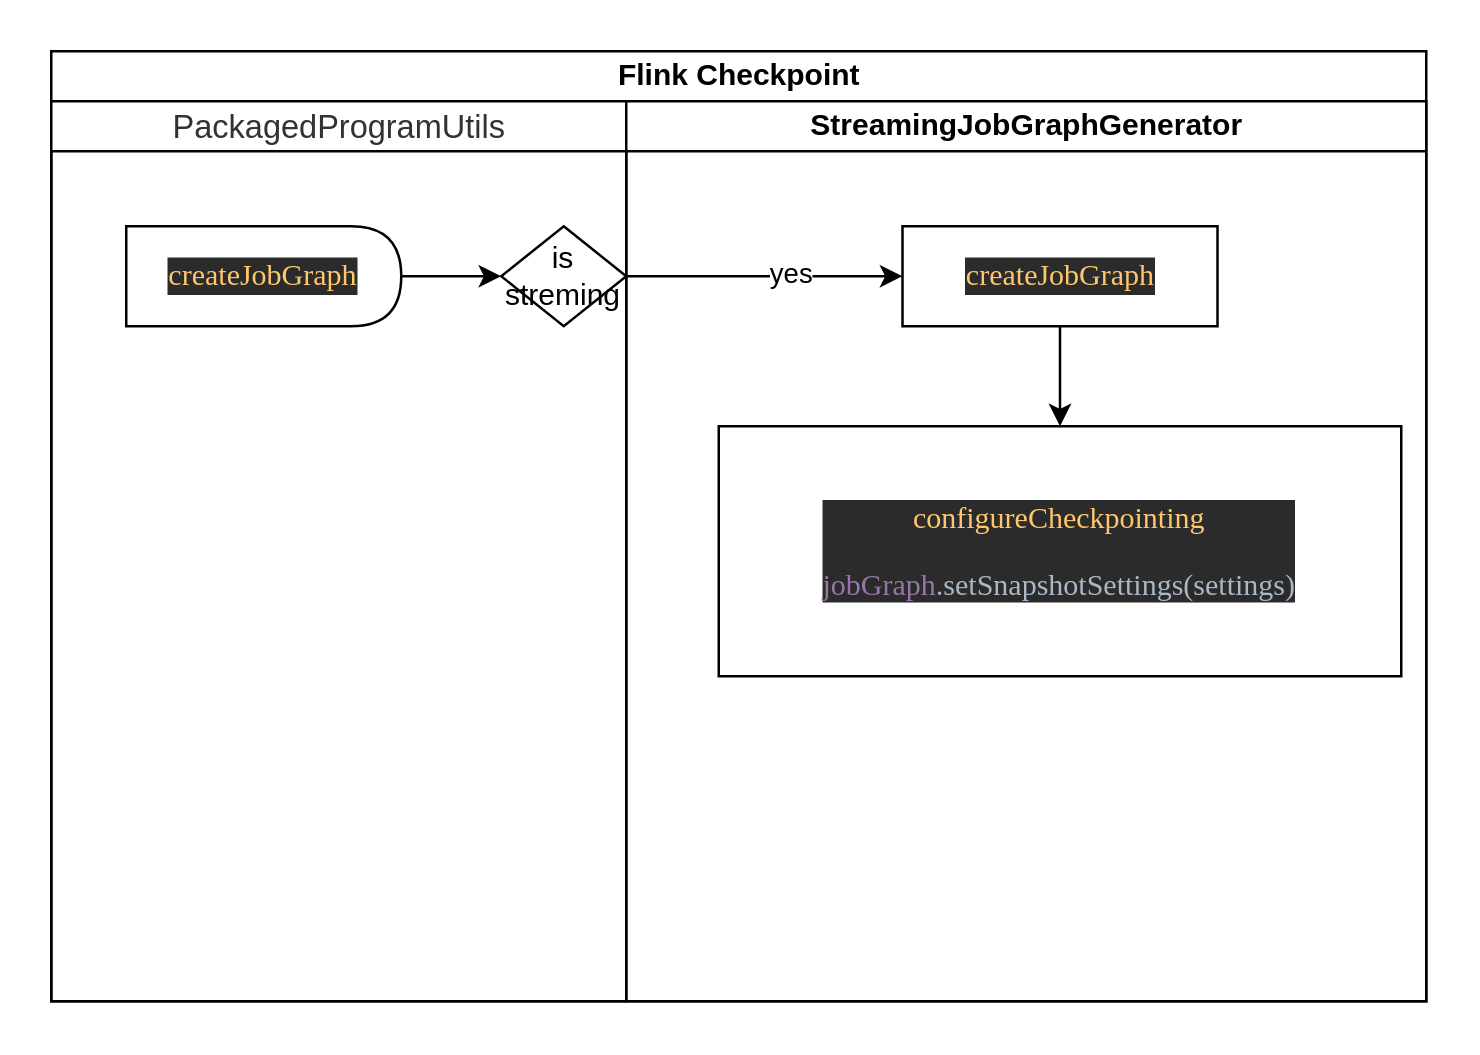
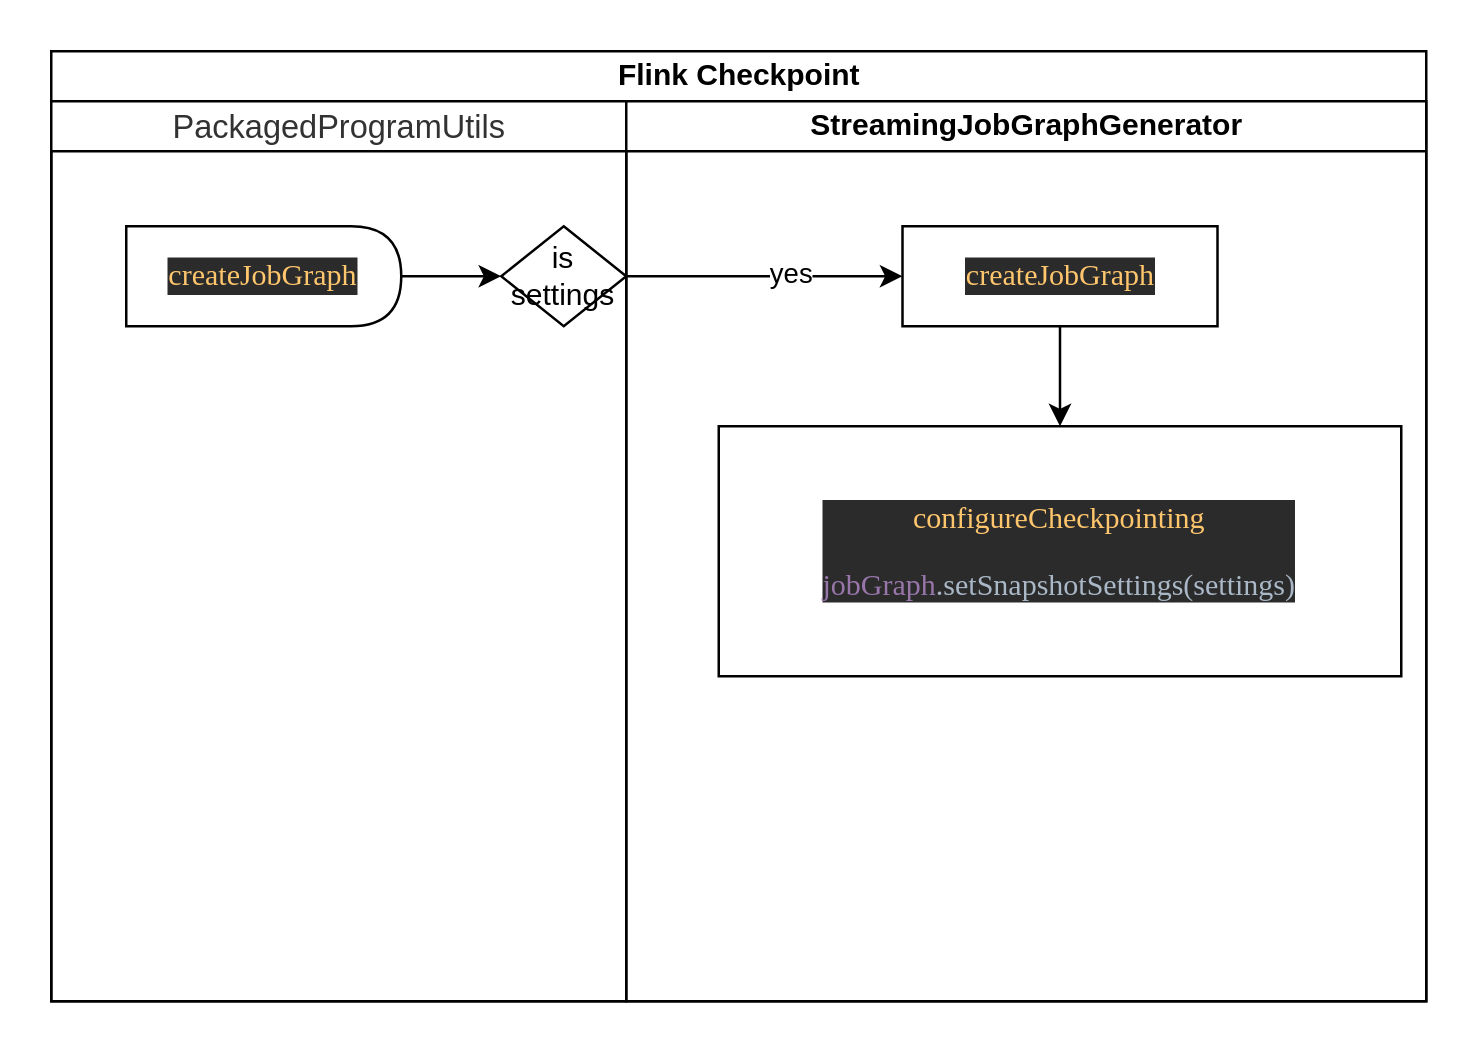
(564, 276) -> (564, 276)
